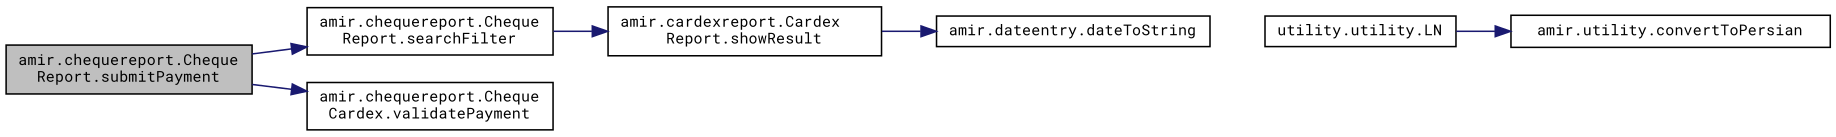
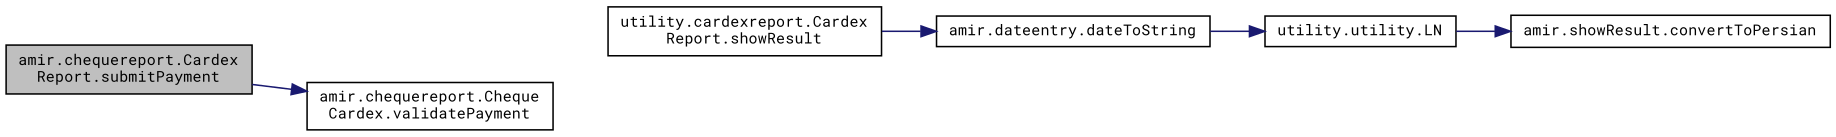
(430, 31) -> none
(745, 31) -> (745, 31)
none -> (1230, 31)
(1671, 31) -> (1671, 31)
(129, 70) -> (129, 70)
